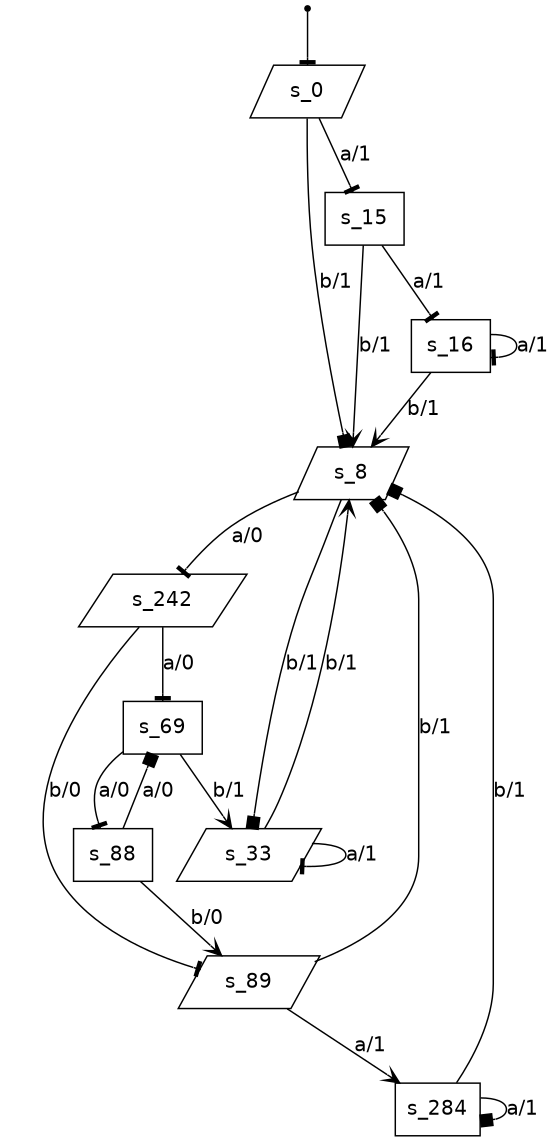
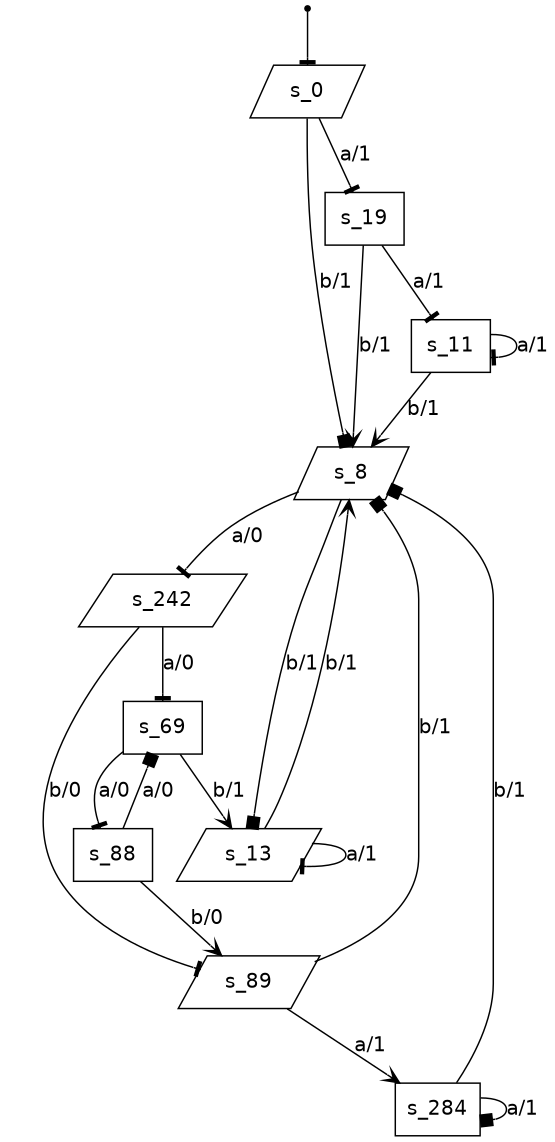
(365, 219) -> (365, 219)
(451, 346) -> (451, 346)
(249, 855) -> (249, 855)
